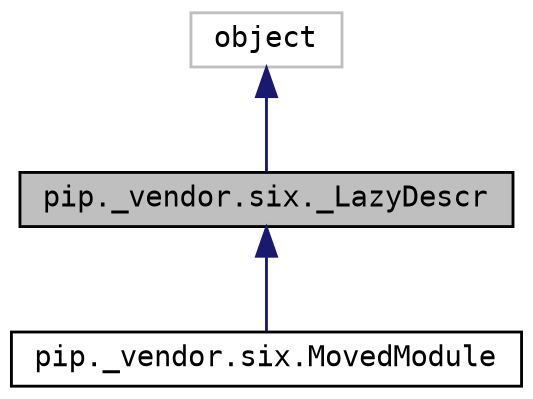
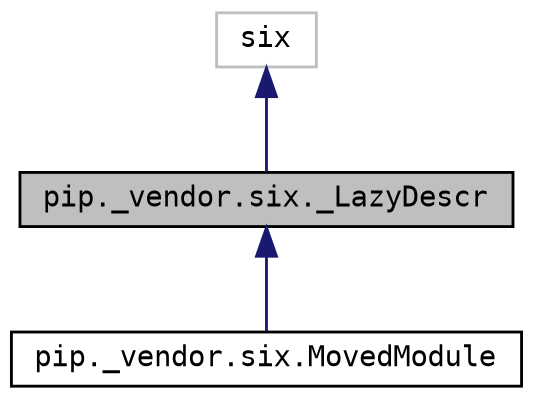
(266, 40) -> (266, 40)
